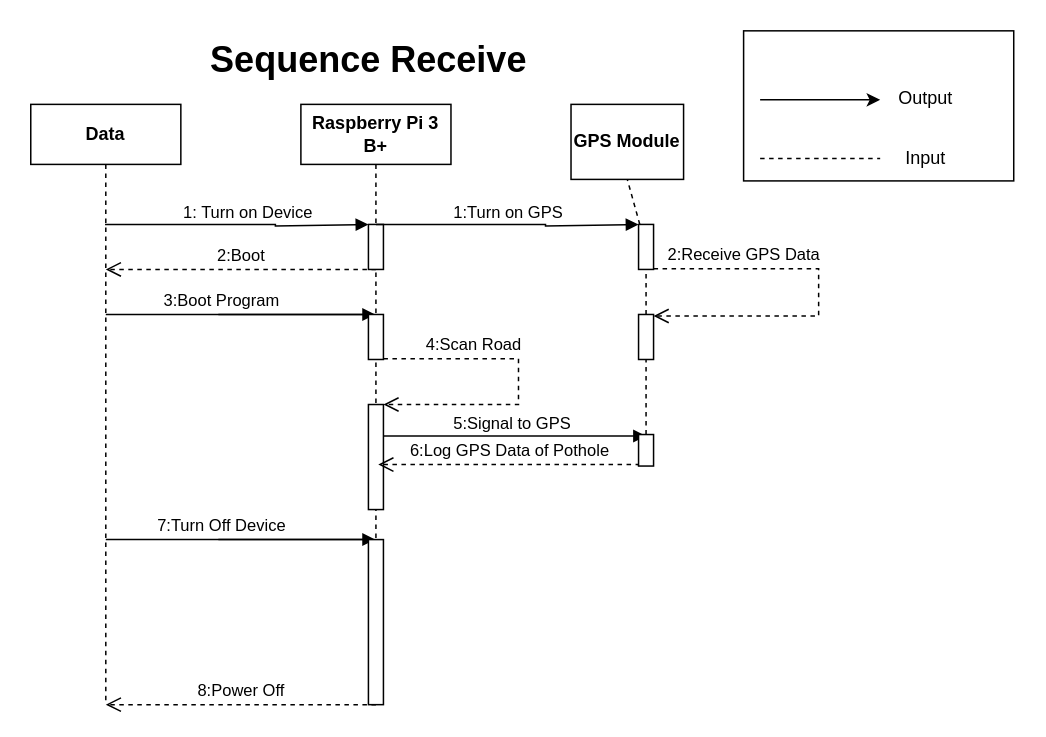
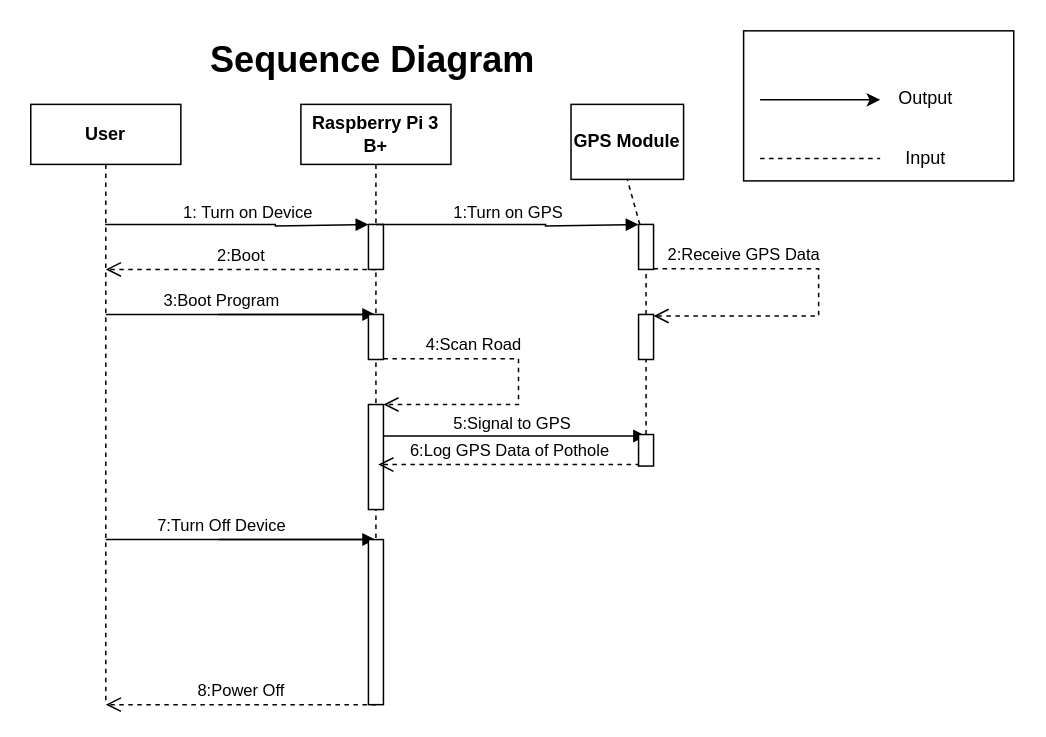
(287, 27) -> (287, 27)
(106, 134) -> (106, 134)
